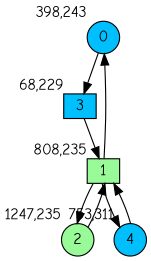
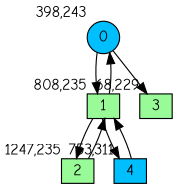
(80, 106) -> (156, 106)
(90, 133) -> (96, 67)
(78, 240) -> (78, 171)
(130, 240) -> (130, 171)
